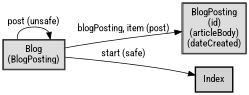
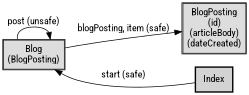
(123, 29) -> (123, 29)
(127, 64) -> (128, 87)
